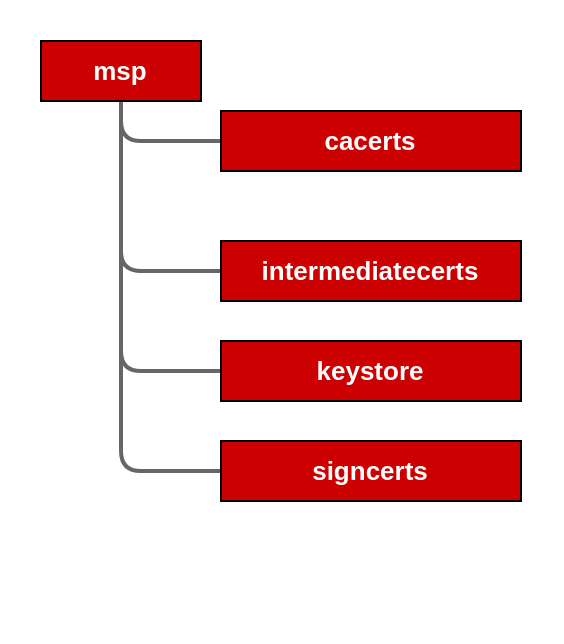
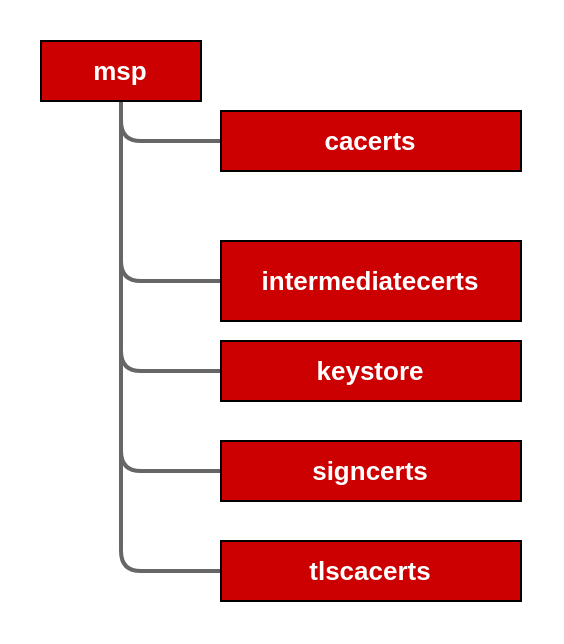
(371, 271) -> (371, 281)
none -> (122, 560)
none -> (371, 571)
